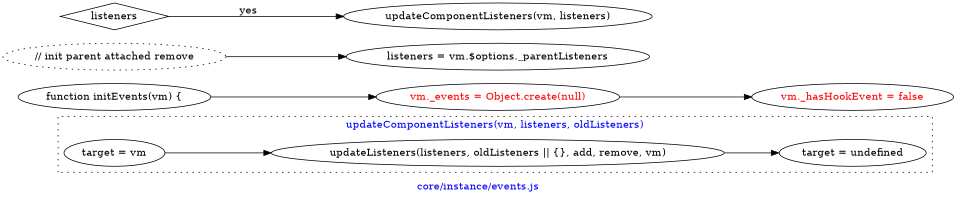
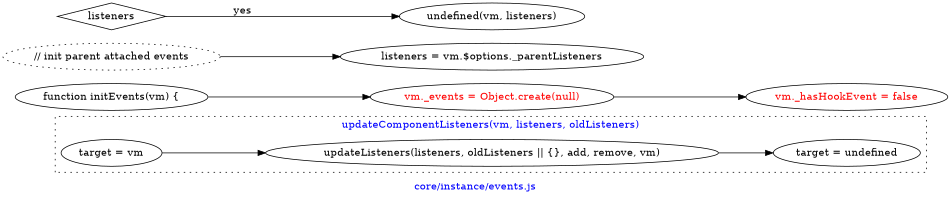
(498, 16) -> (492, 16)
(114, 57) -> (112, 57)
